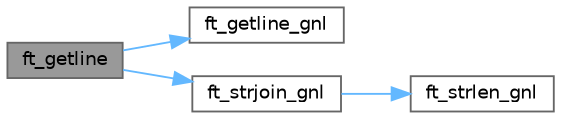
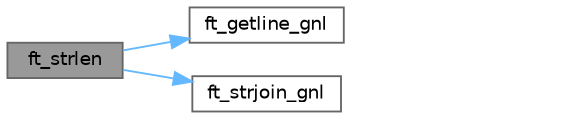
(65, 60) -> (65, 60)
(482, 94) -> none
